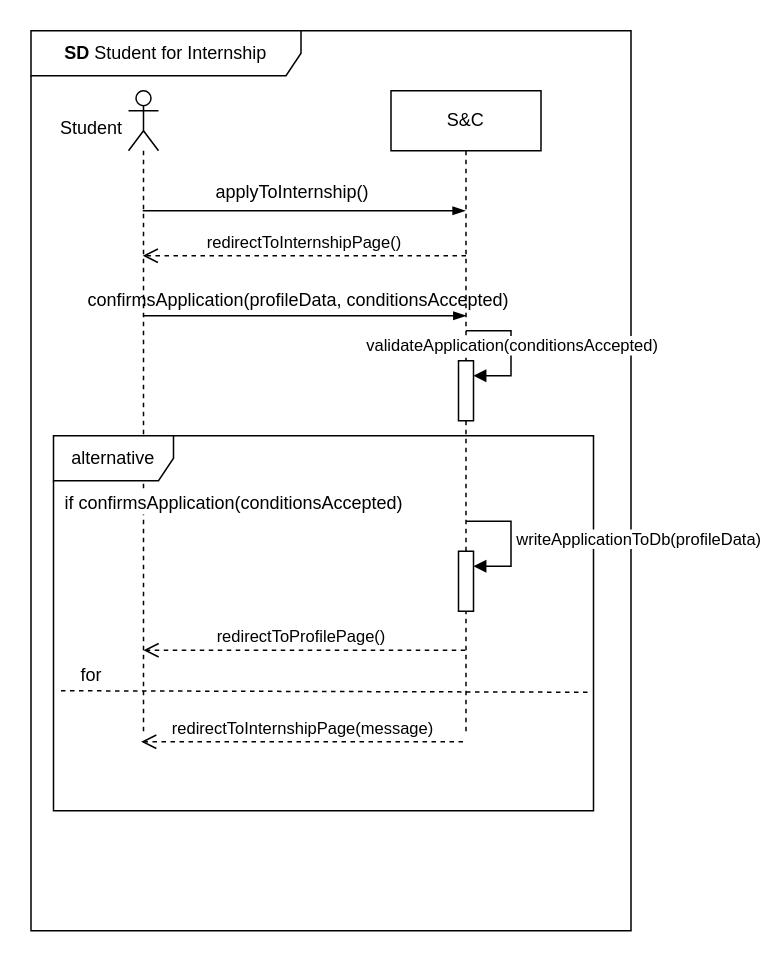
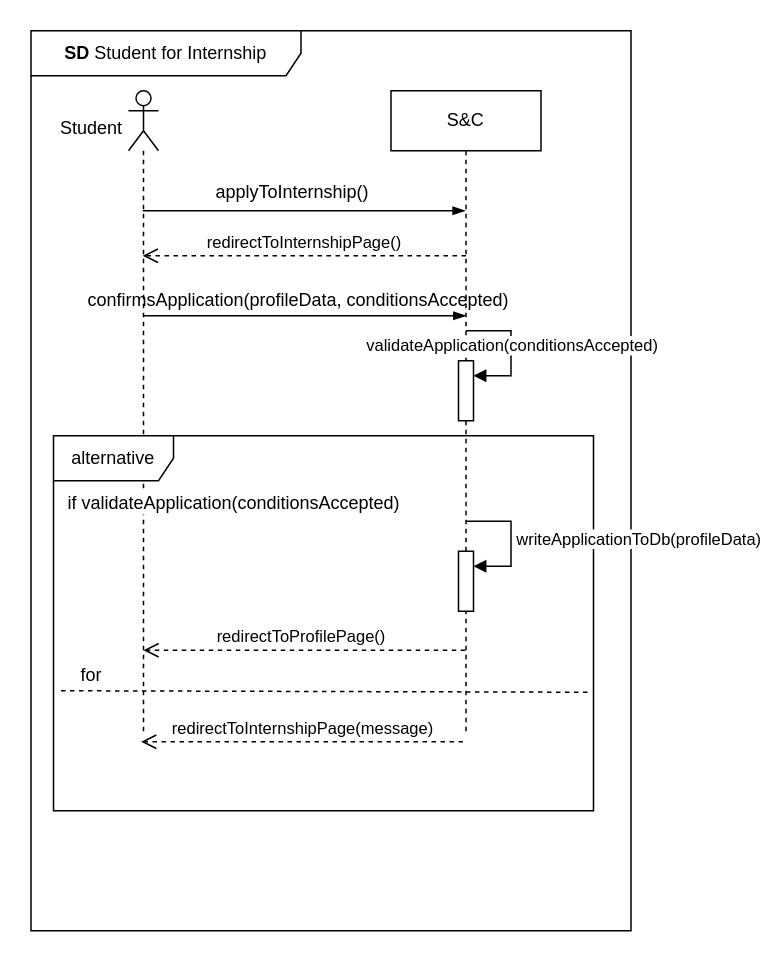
(234, 503) -> (234, 503)
